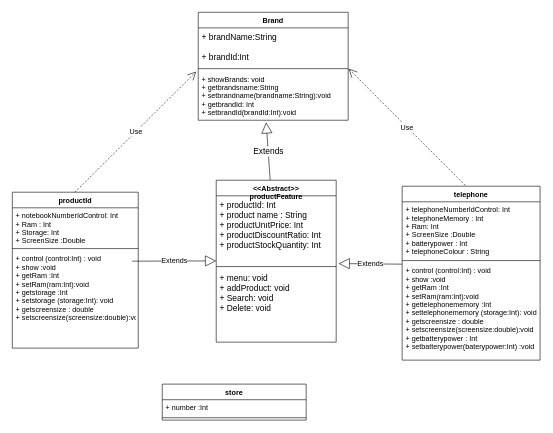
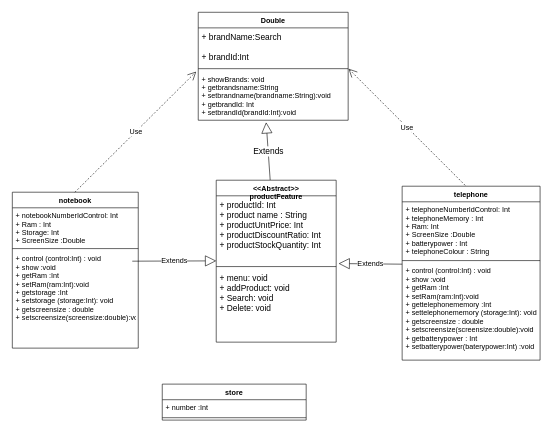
(273, 20) -> (273, 20)
(241, 37) -> (242, 37)
(75, 200) -> (75, 200)
